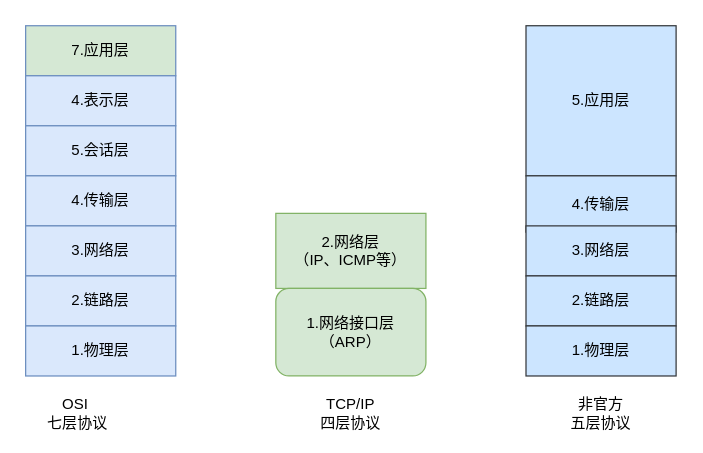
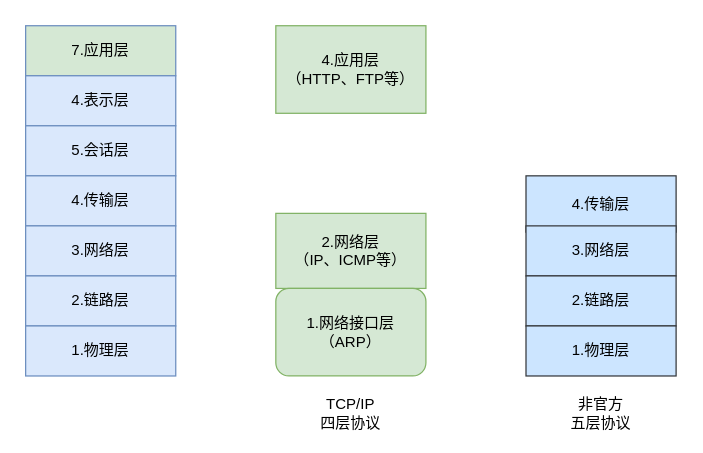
none -> (351, 69)
(601, 101) -> none
(76, 413) -> none
